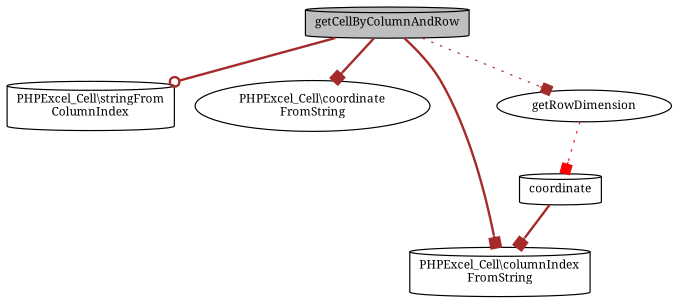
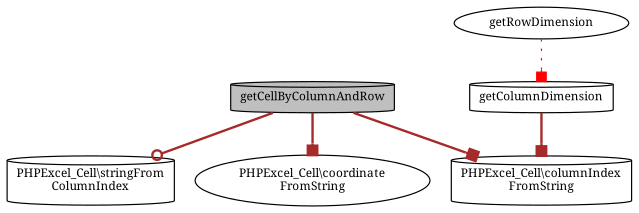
(481, 62) -> none
(560, 189) -> (541, 97)
